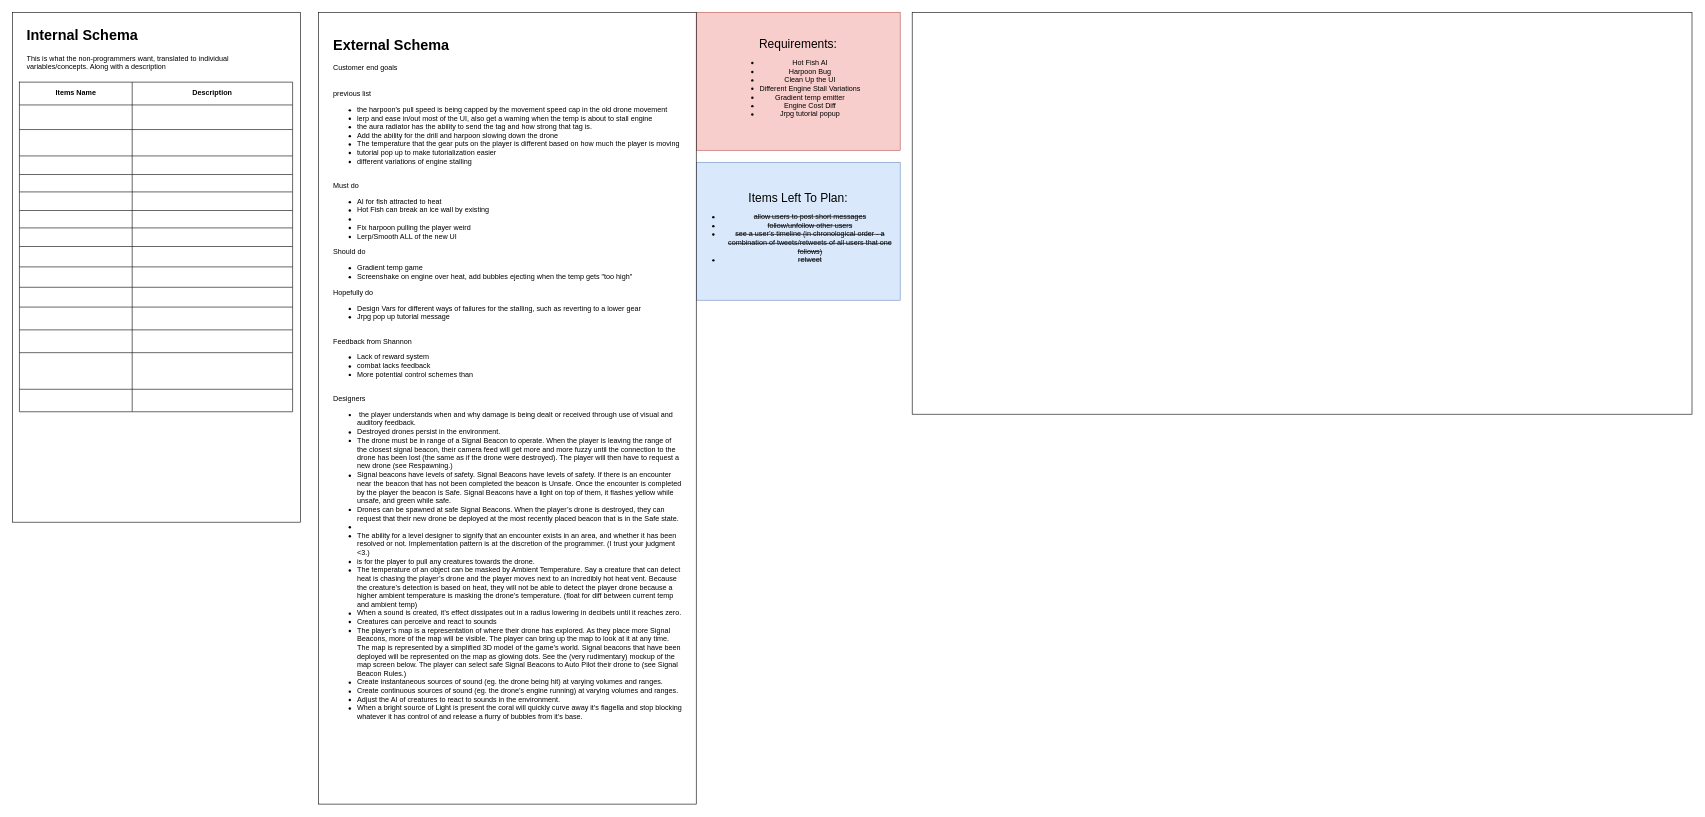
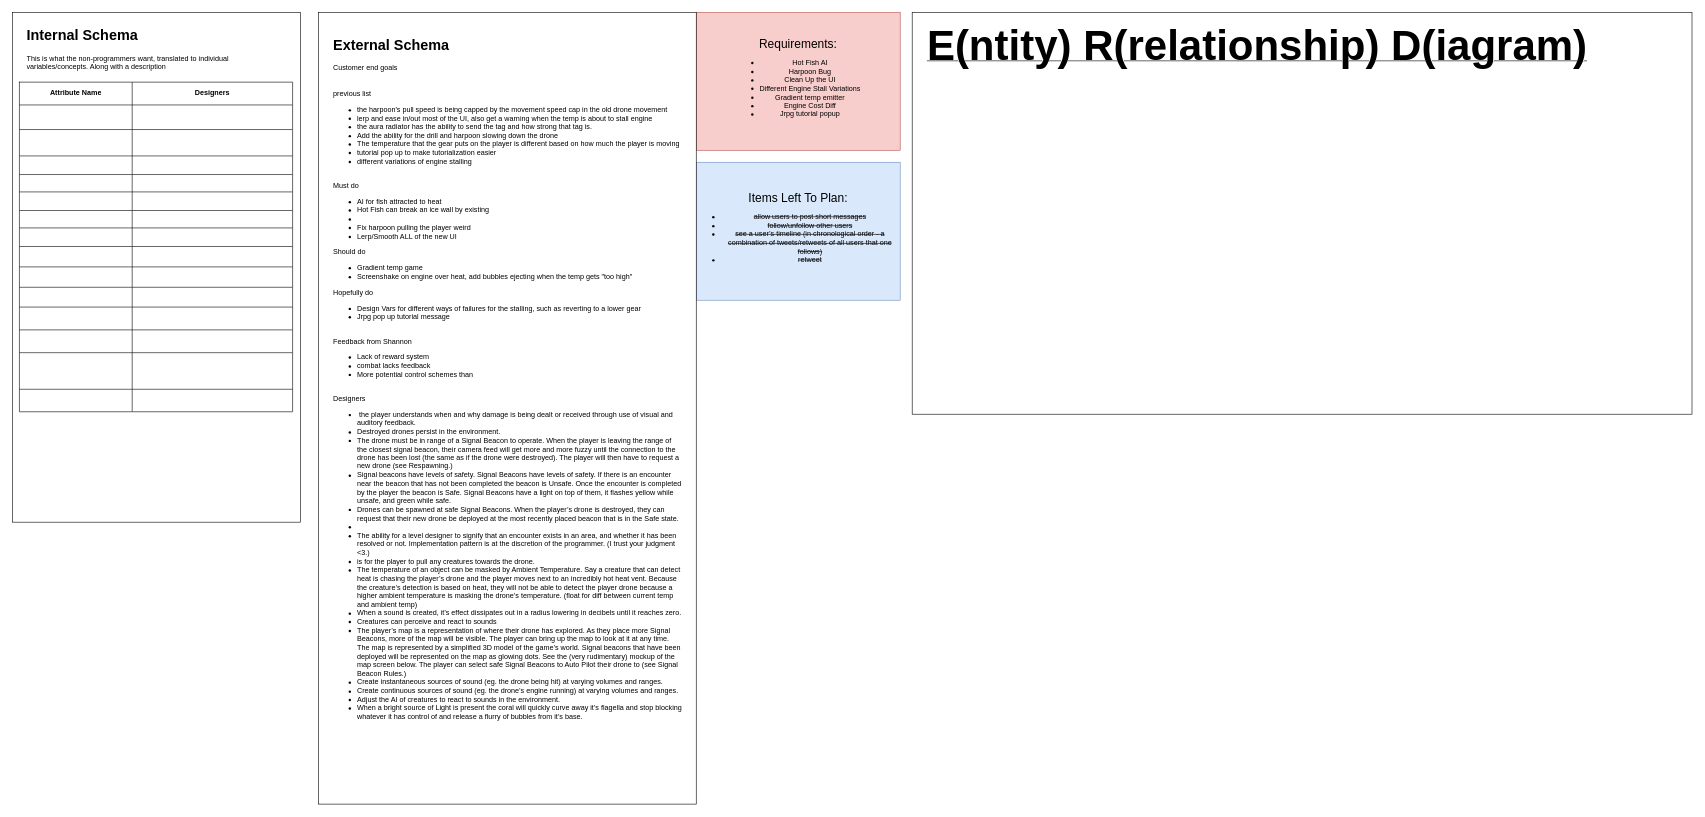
none -> (1309, 45)
(76, 93) -> (76, 93)
(212, 93) -> (212, 93)
